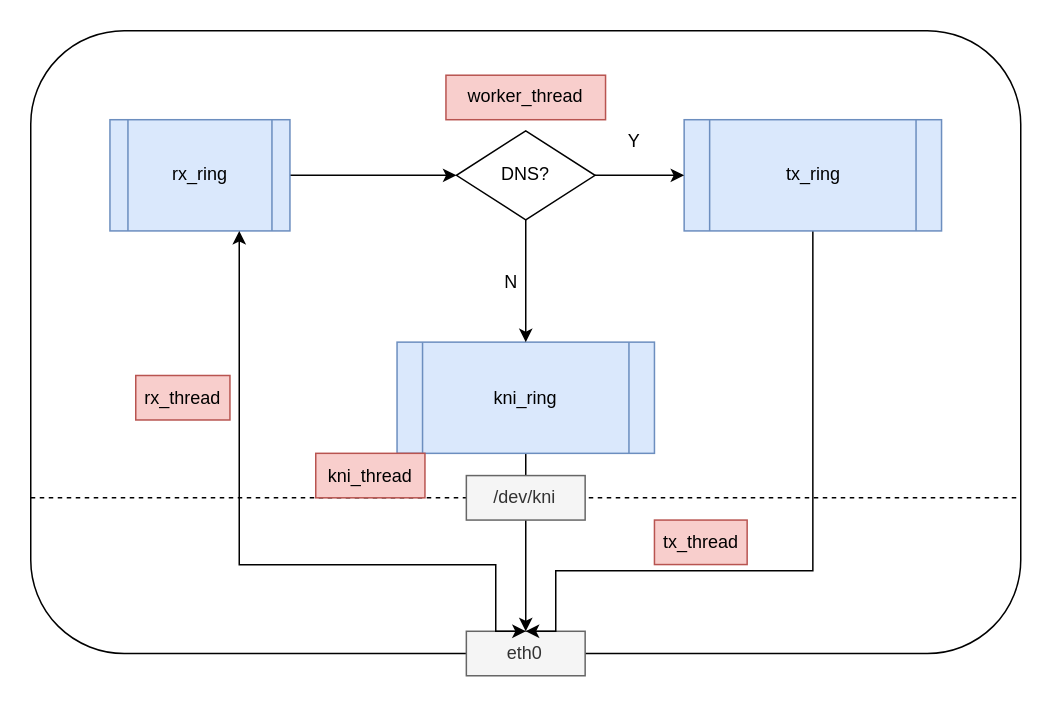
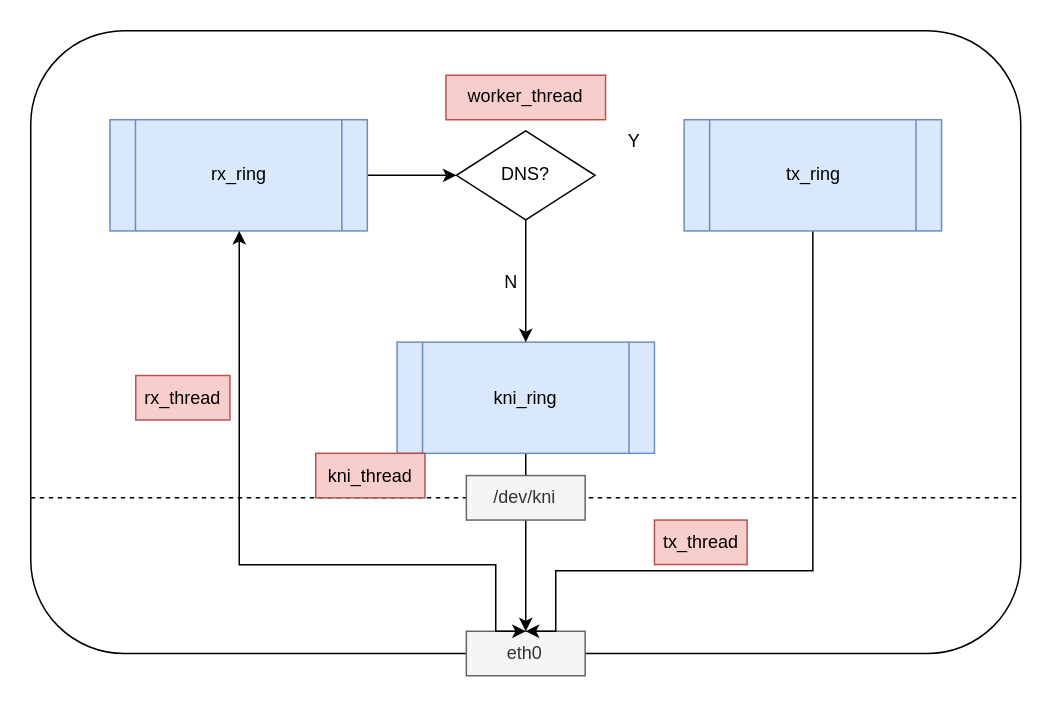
(200, 175) -> (239, 175)
(634, 175) -> none
